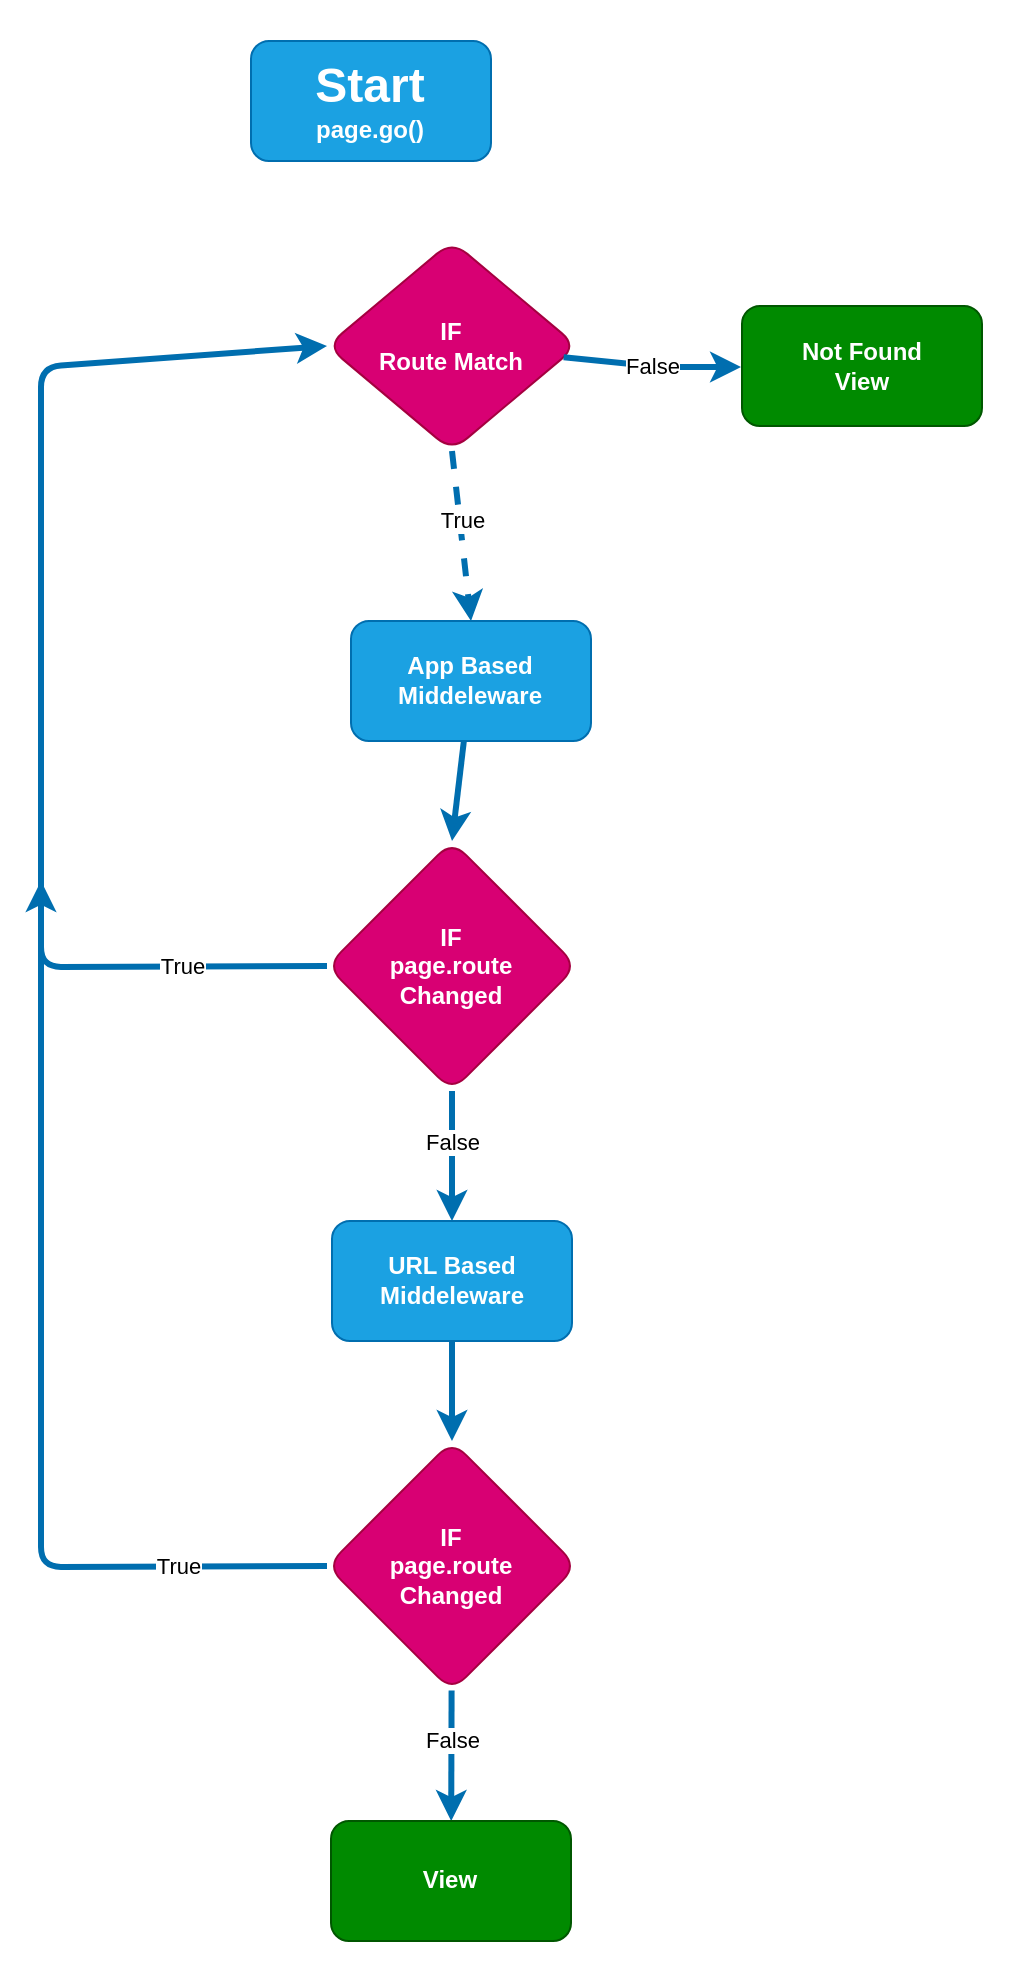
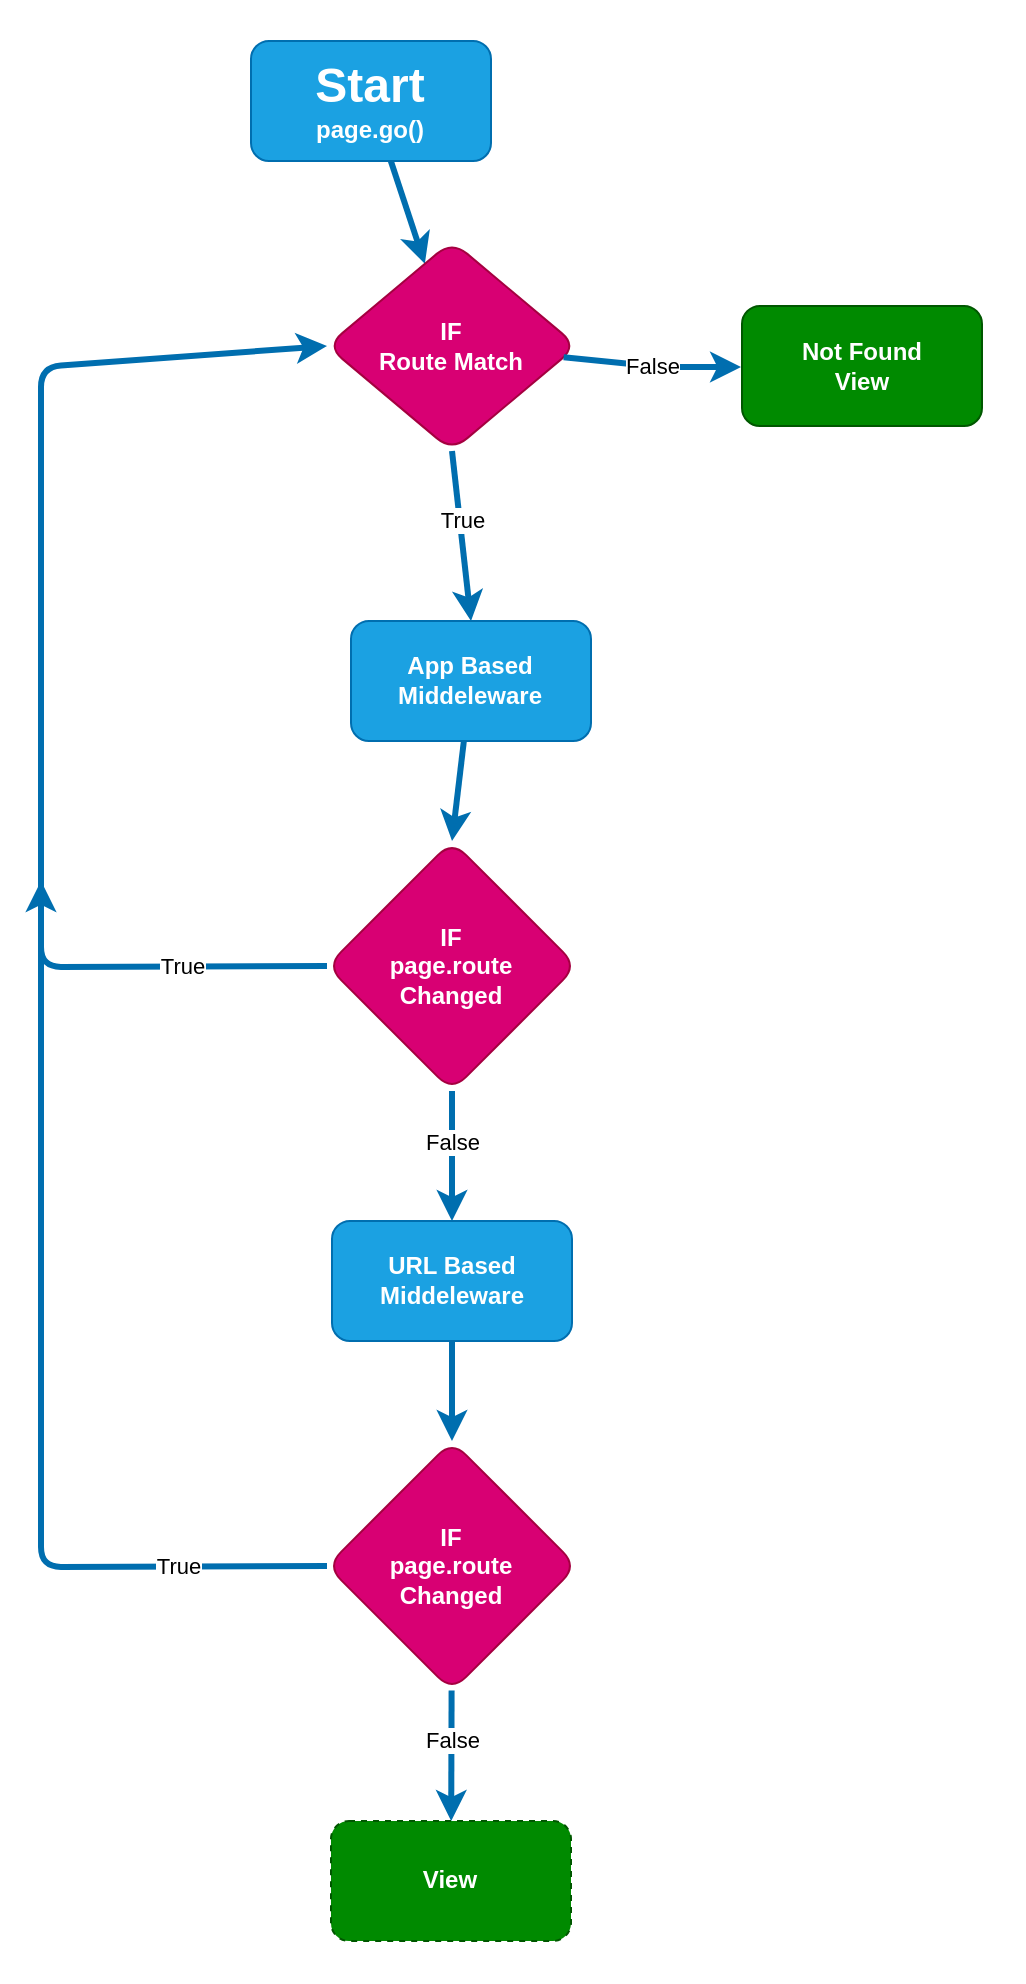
none -> (405, 203)
(463, 549) -> (463, 549)
(451, 1881) -> (451, 1881)
